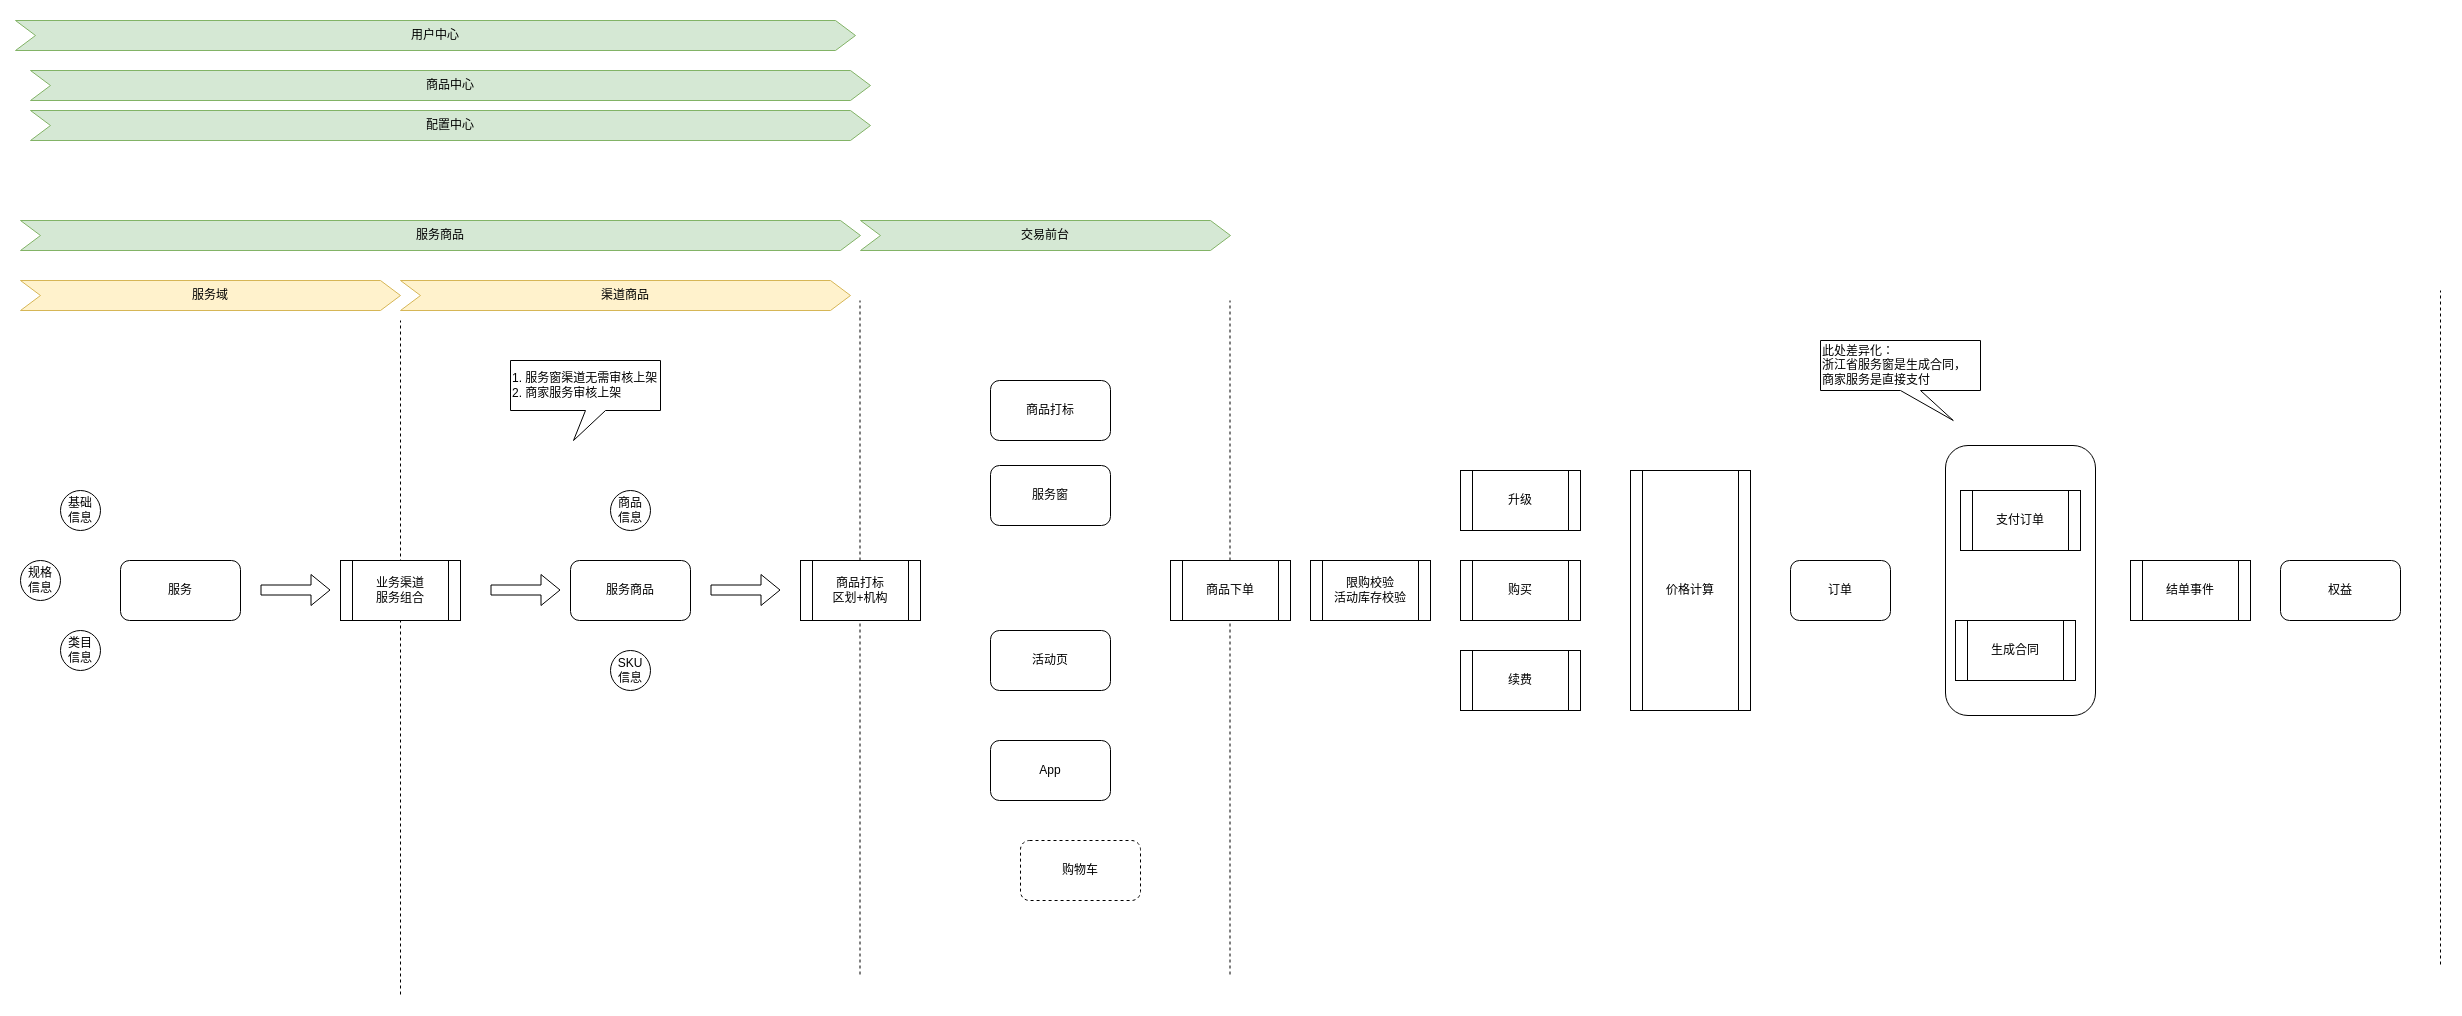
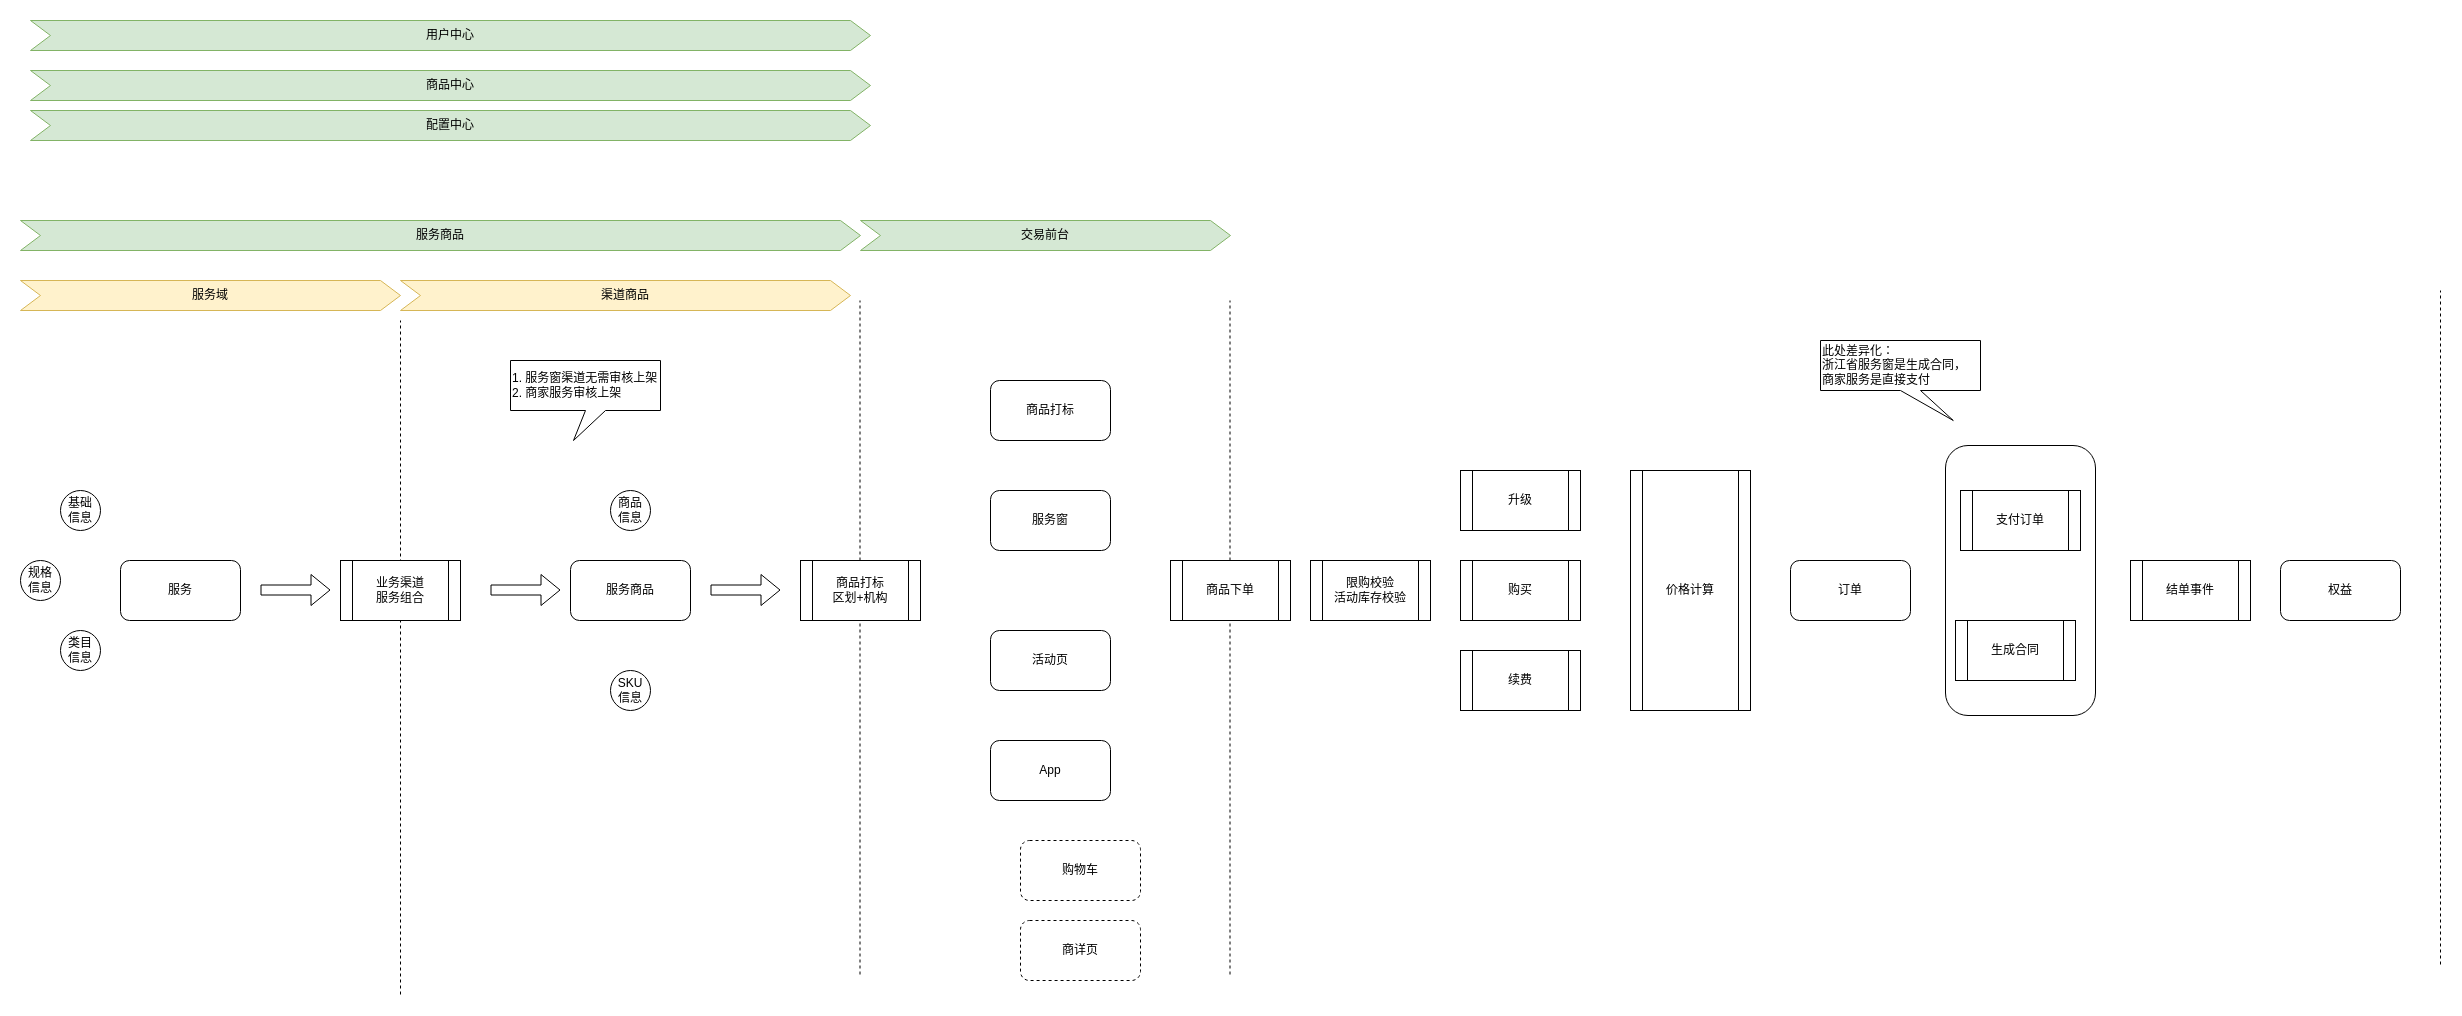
(436, 36) -> (451, 36)
(1051, 496) -> (1051, 521)
(1841, 591) -> (1851, 591)
(631, 671) -> (631, 691)
none -> (1081, 951)
